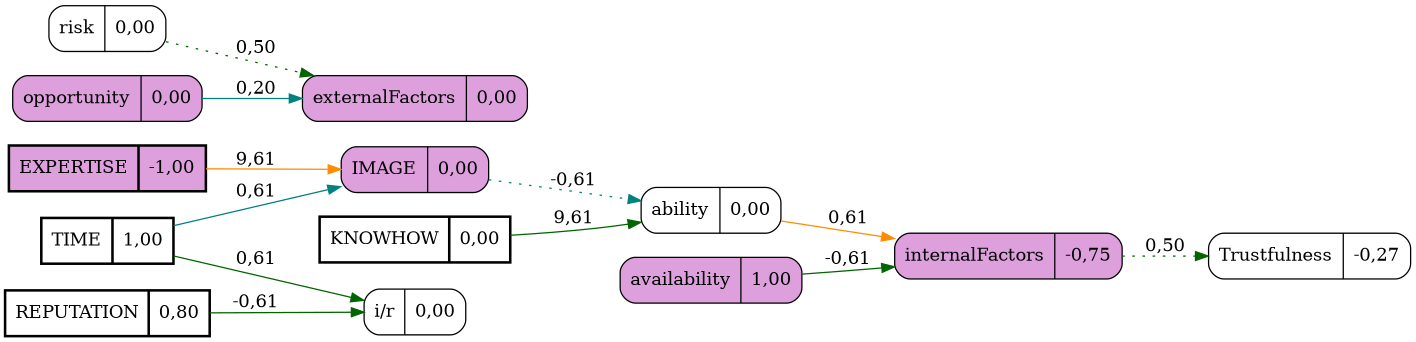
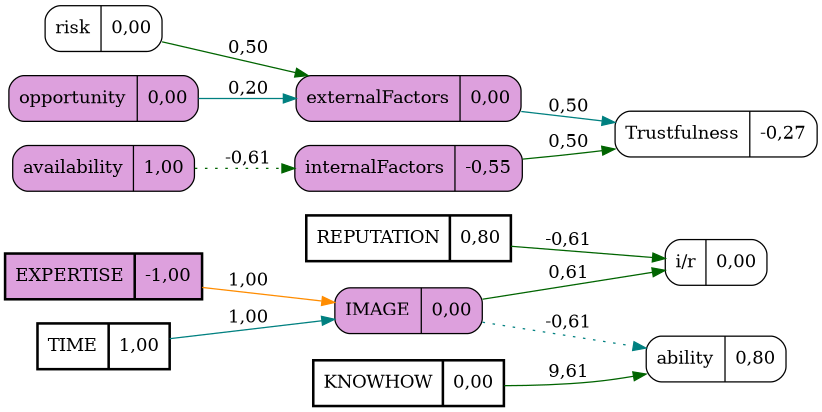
(233, 57) -> (229, 57)
none -> (562, 116)
(256, 160) -> (248, 281)
(256, 192) -> (248, 318)
(750, 210) -> (756, 358)
(831, 229) -> none
(1088, 255) -> (489, 168)
(1159, 256) -> (562, 155)
(842, 271) -> (238, 168)
(262, 277) -> (567, 286)
